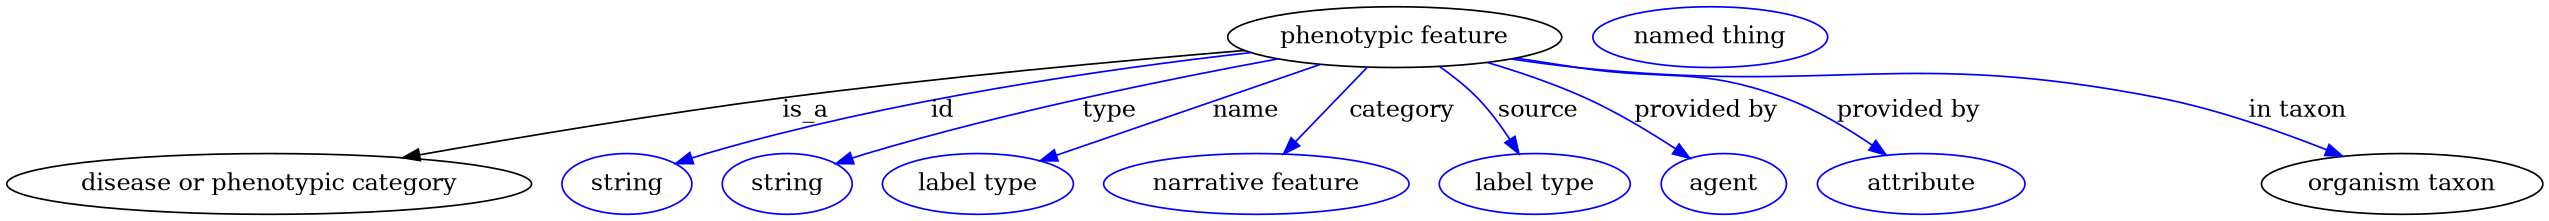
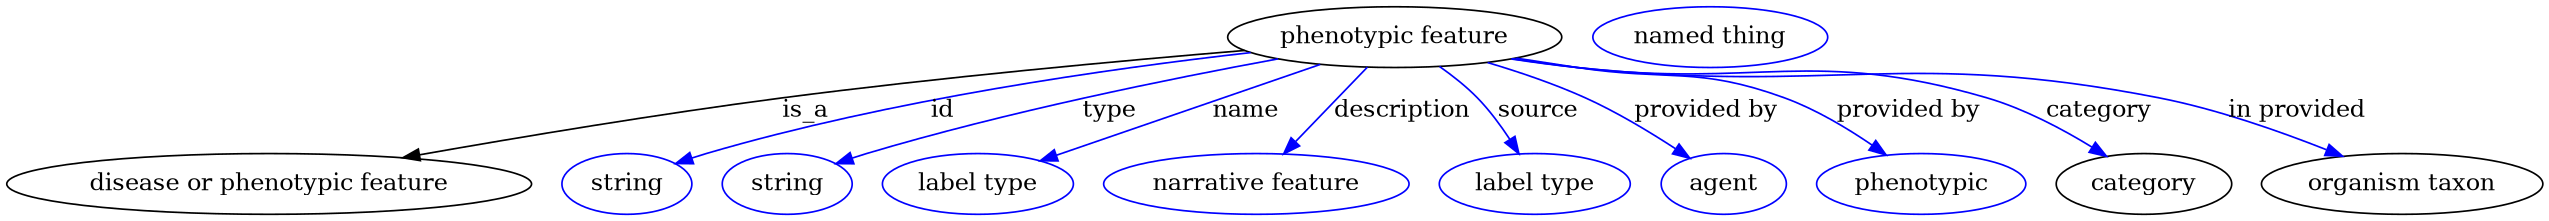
(1402, 111) -> (1402, 111)
(2298, 111) -> (2298, 111)
(269, 184) -> (269, 184)
(1921, 184) -> (1921, 184)
none -> (2144, 184)
